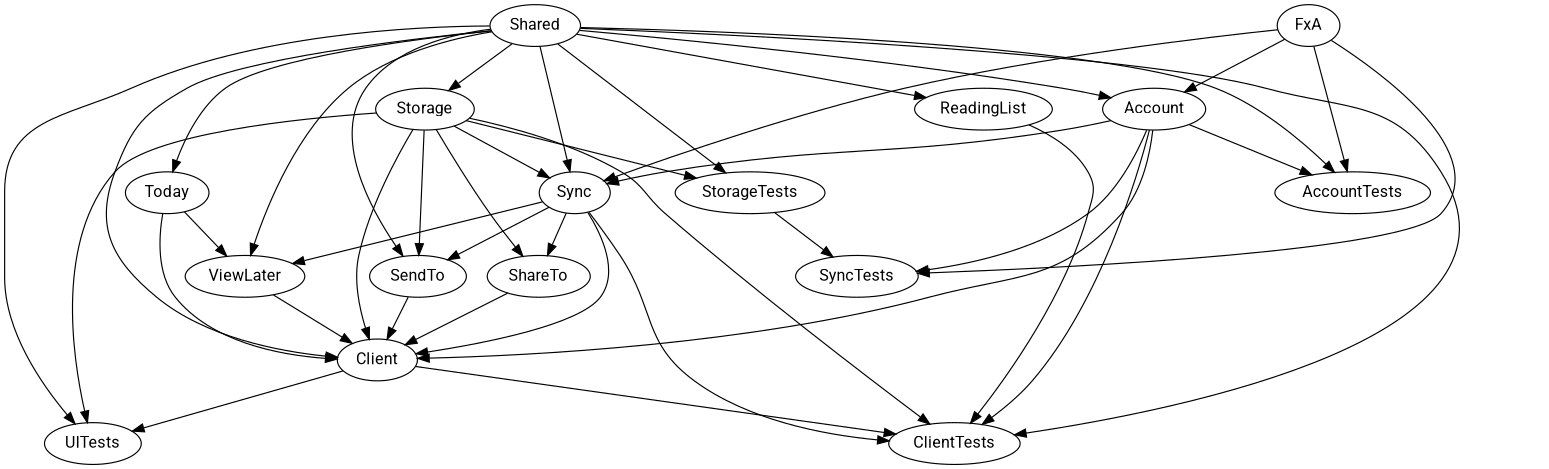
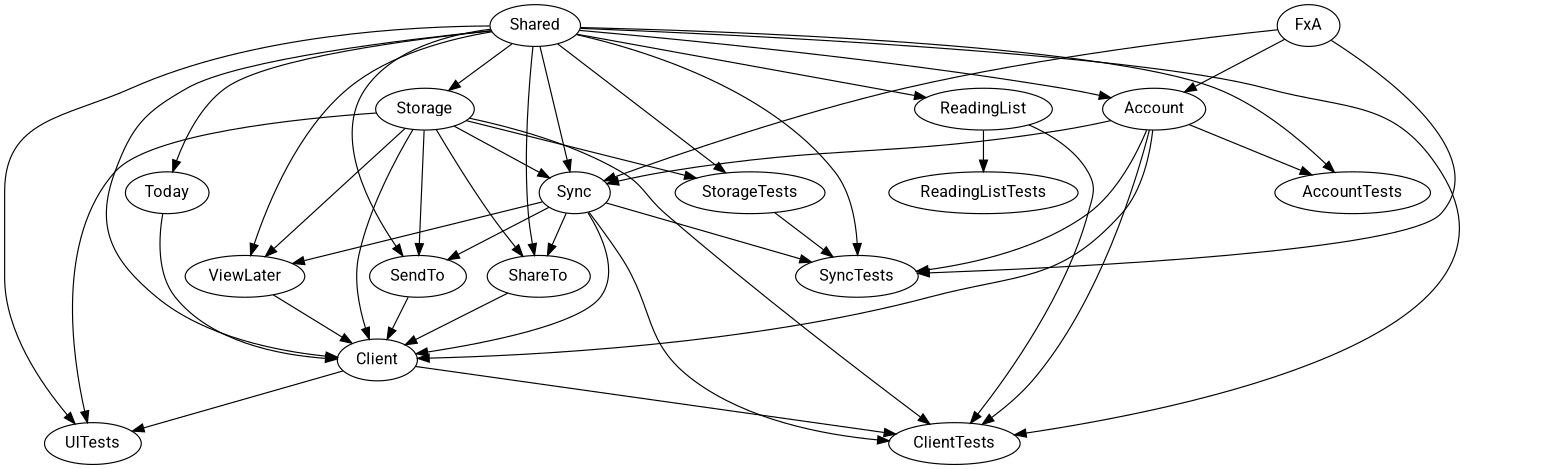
none -> (750, 101)
(1331, 112) -> none
none -> (527, 145)
none -> (983, 193)
(201, 230) -> (340, 188)
none -> (703, 231)
